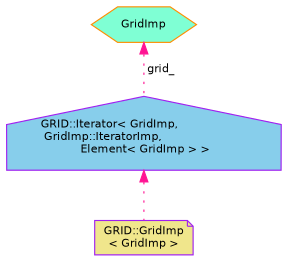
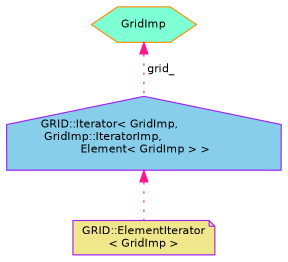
(144, 238) -> (144, 238)
